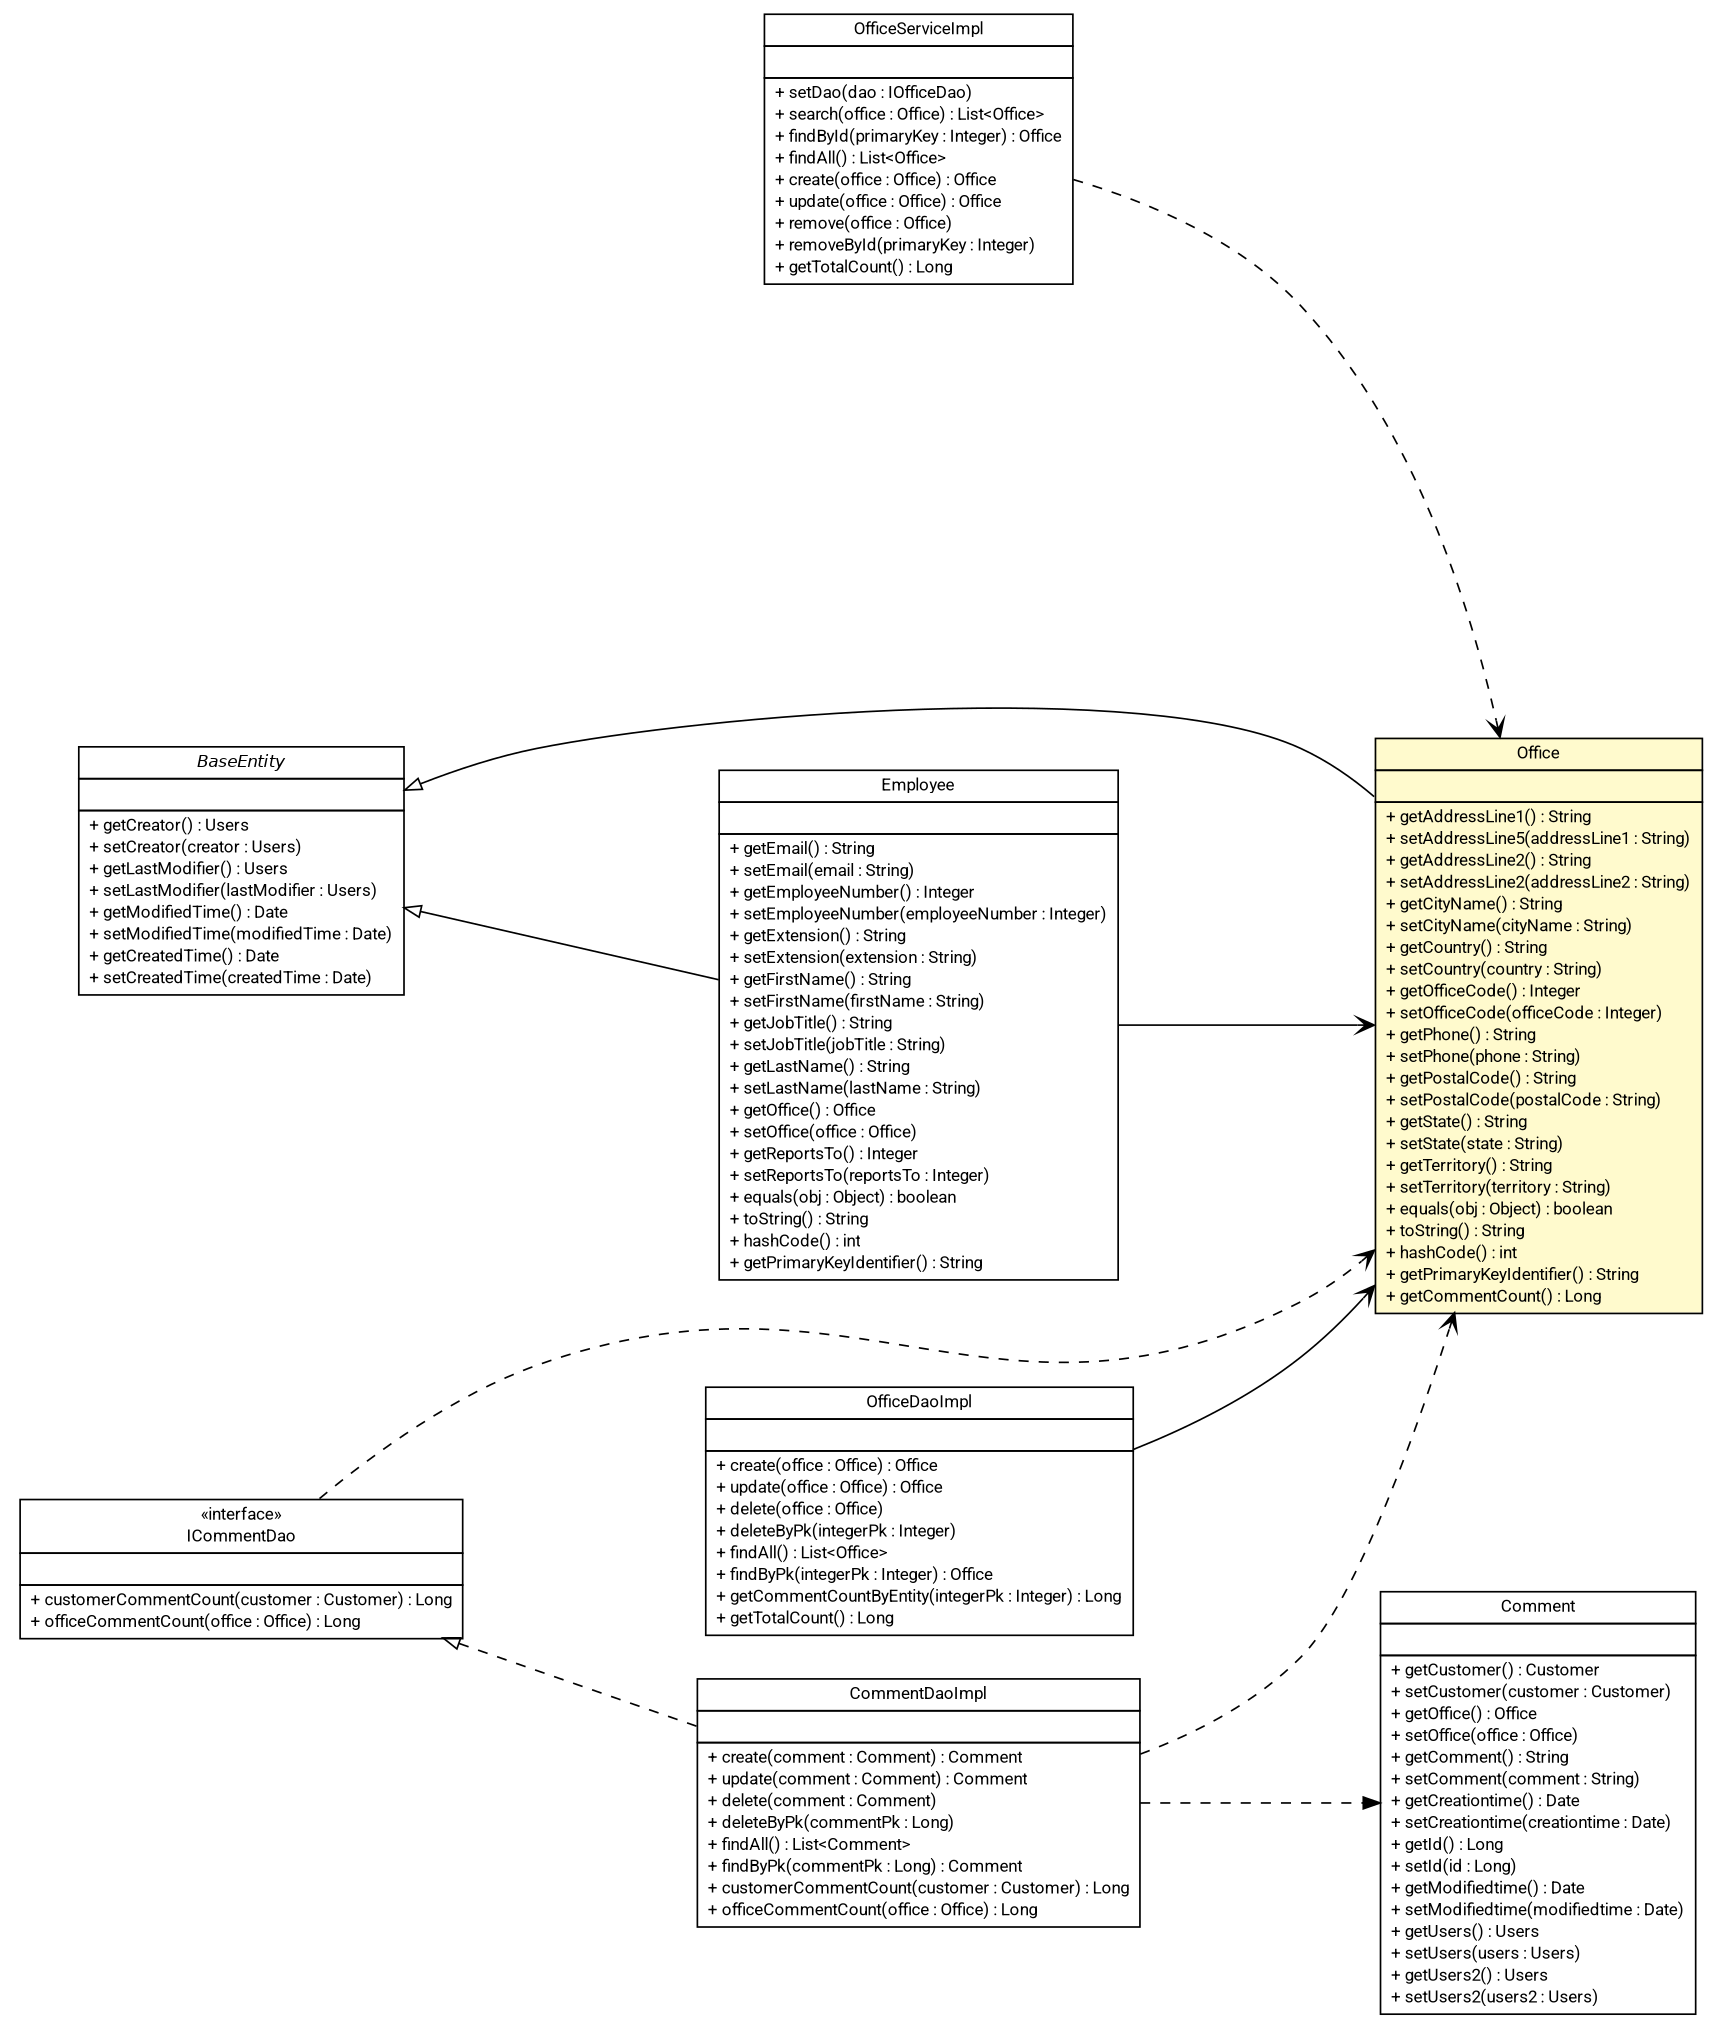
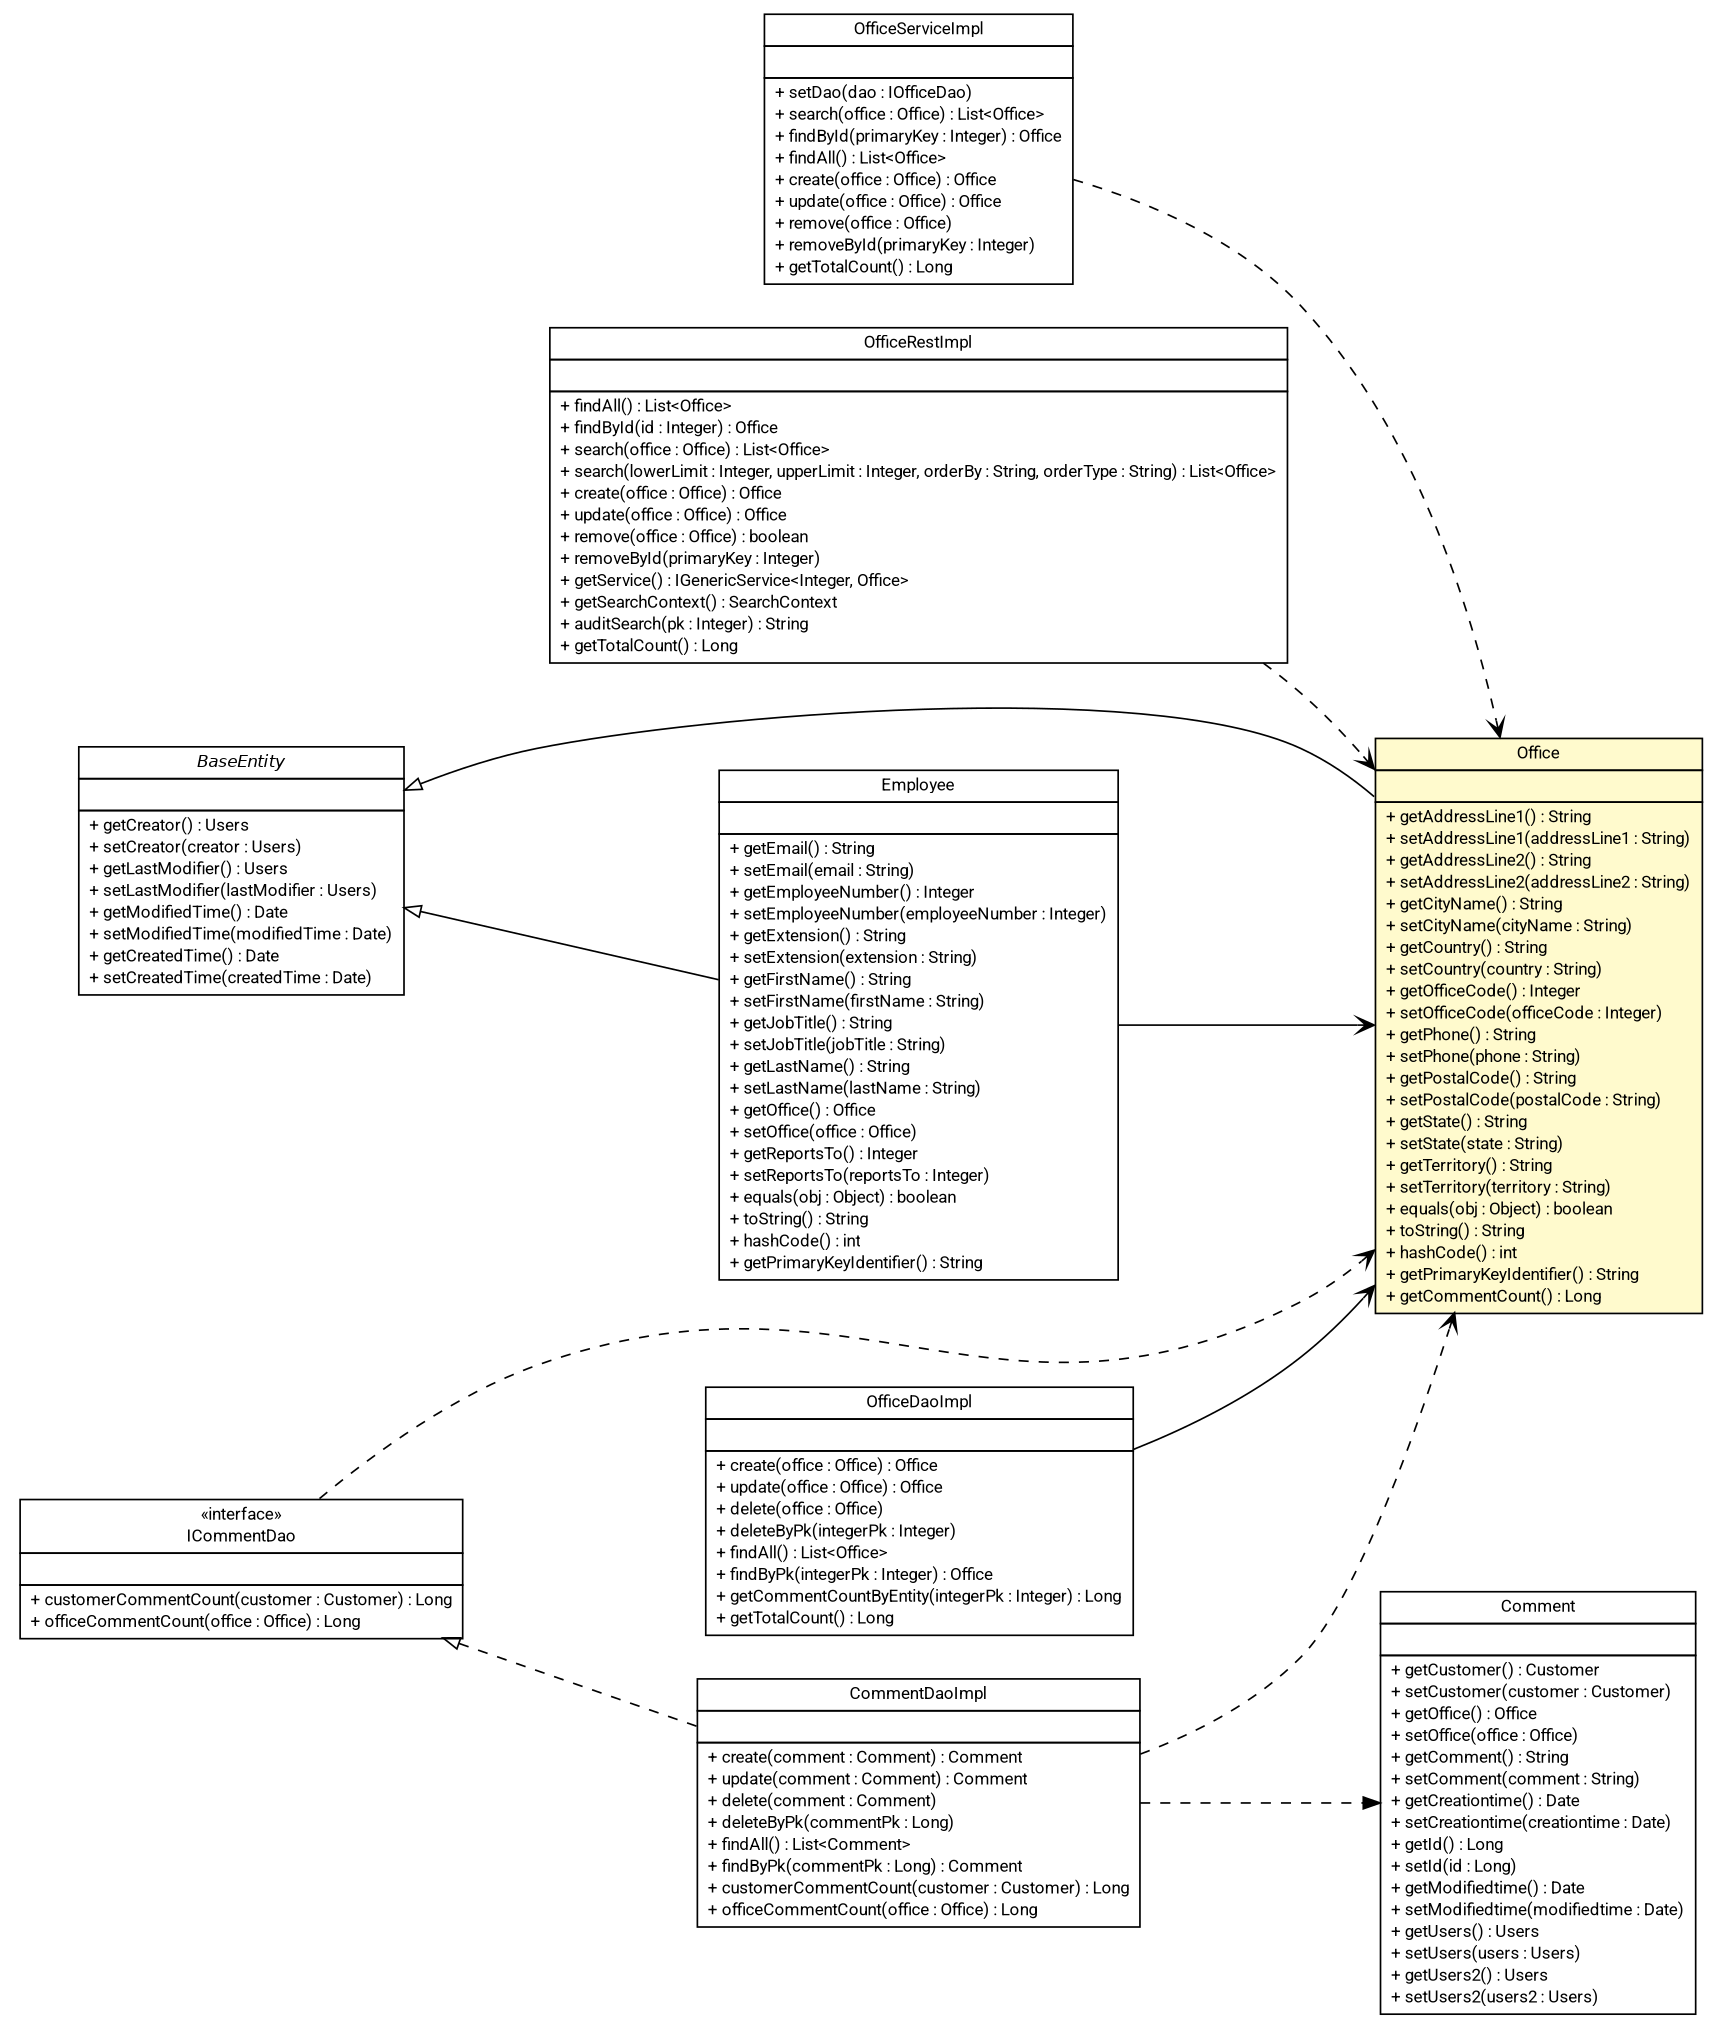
none -> (919, 495)
(1539, 839) -> (1539, 839)
